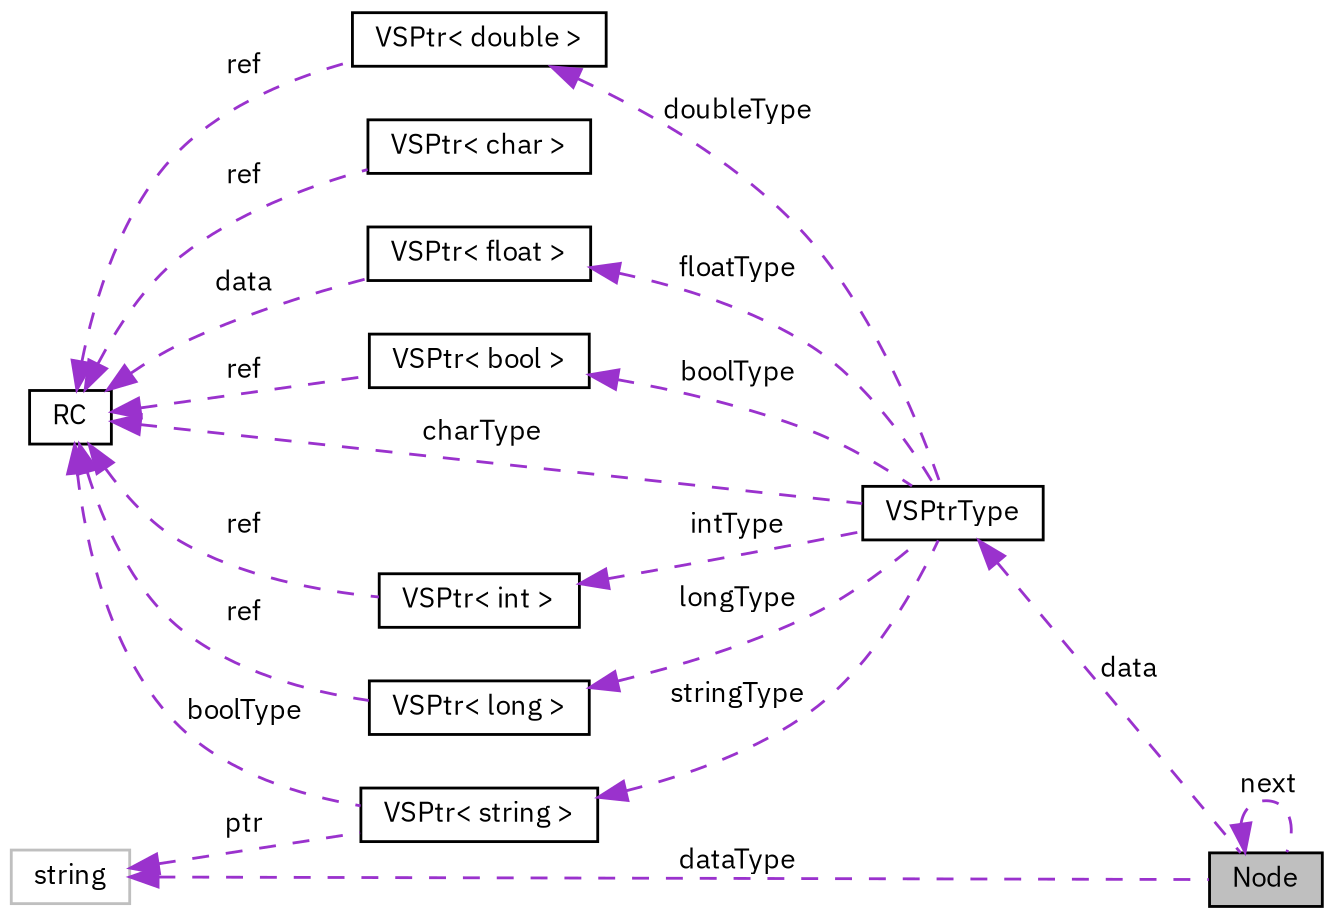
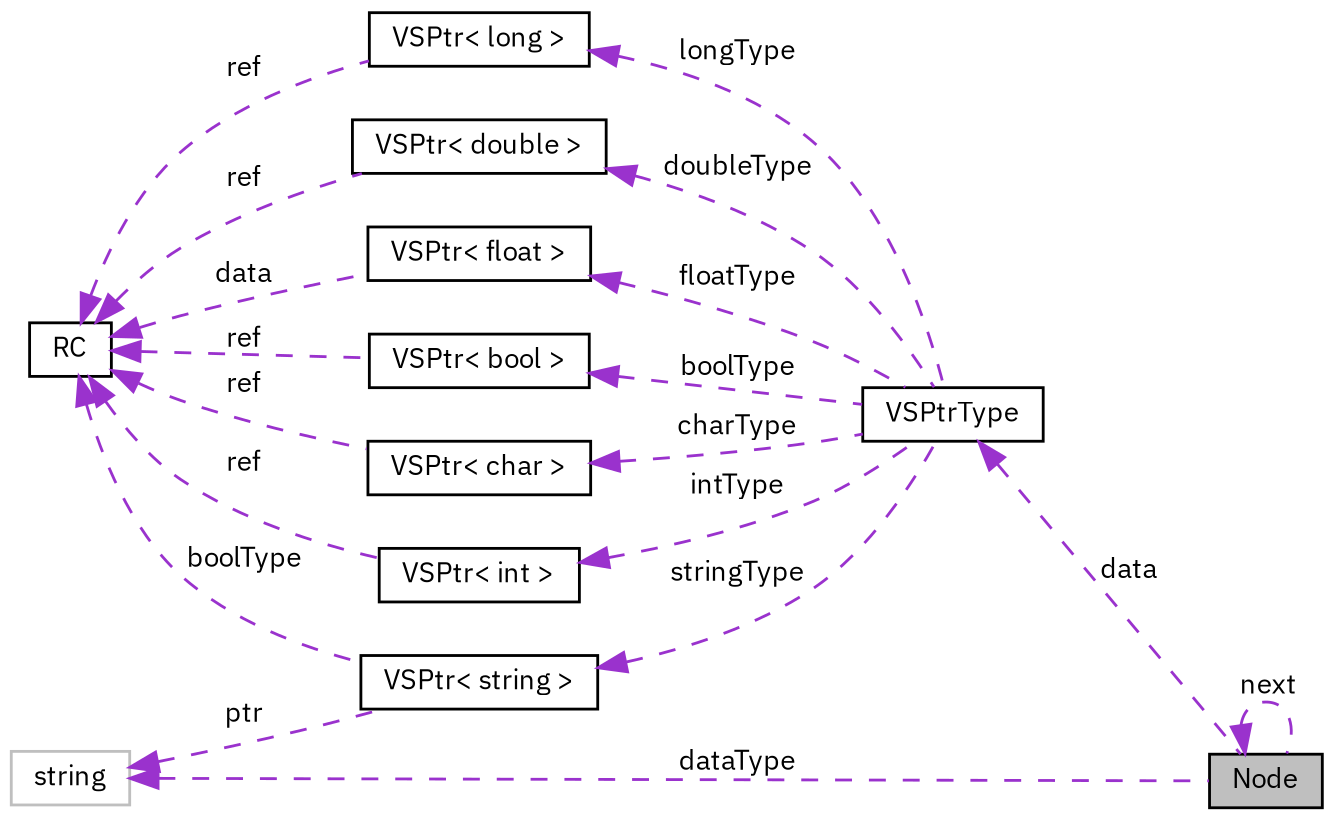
(501, 464) -> (741, 451)
